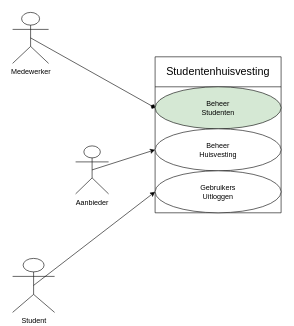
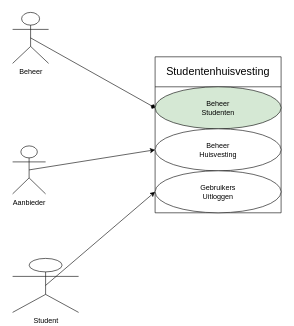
(31, 72) -> (31, 72)
(92, 170) -> (29, 170)
(34, 285) -> (46, 285)
